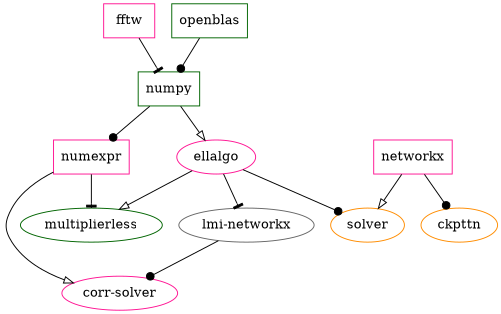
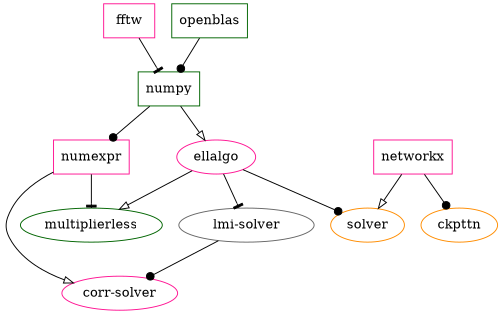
(246, 225) -> (246, 225)
